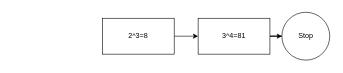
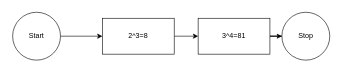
none -> (36, 36)
none -> (96, 36)
